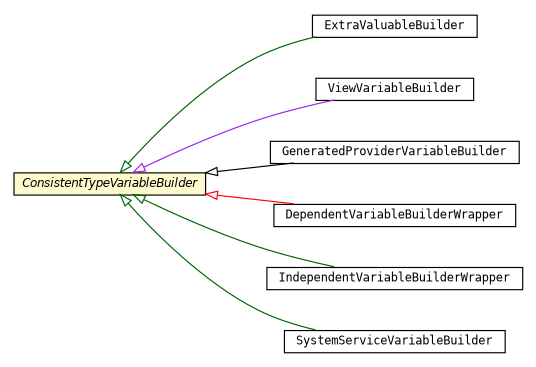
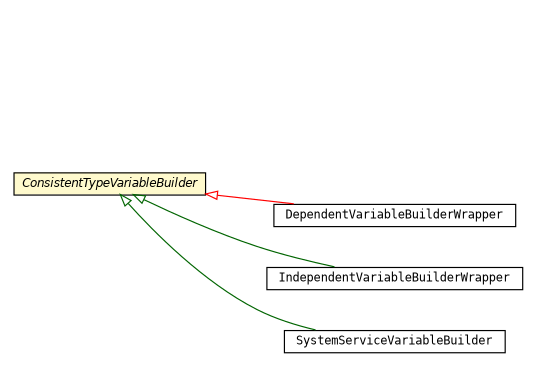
(394, 26) -> none
(394, 89) -> none
(394, 152) -> none
